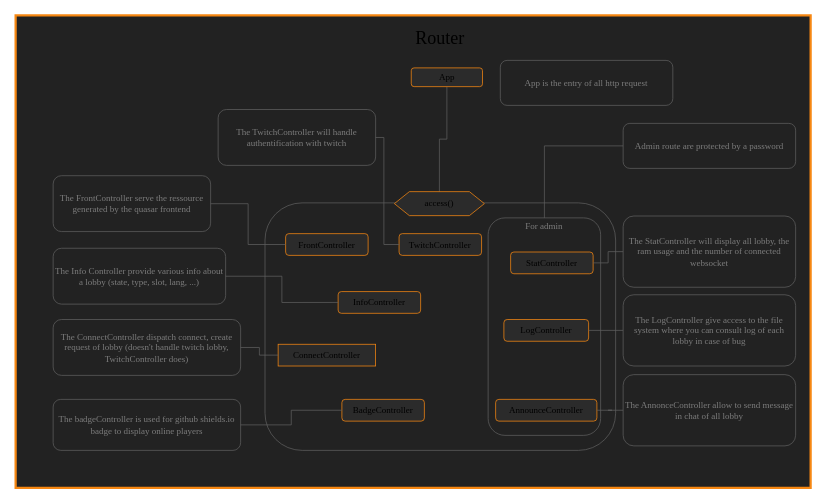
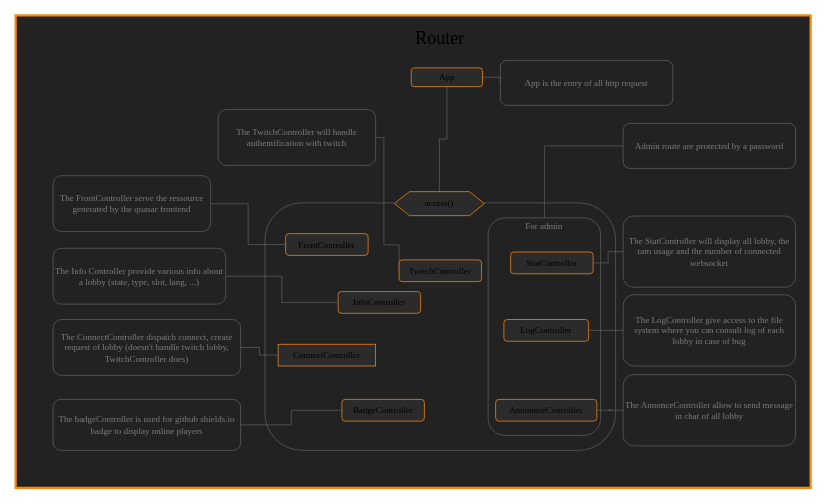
none -> (492, 77)
(440, 245) -> (440, 271)
